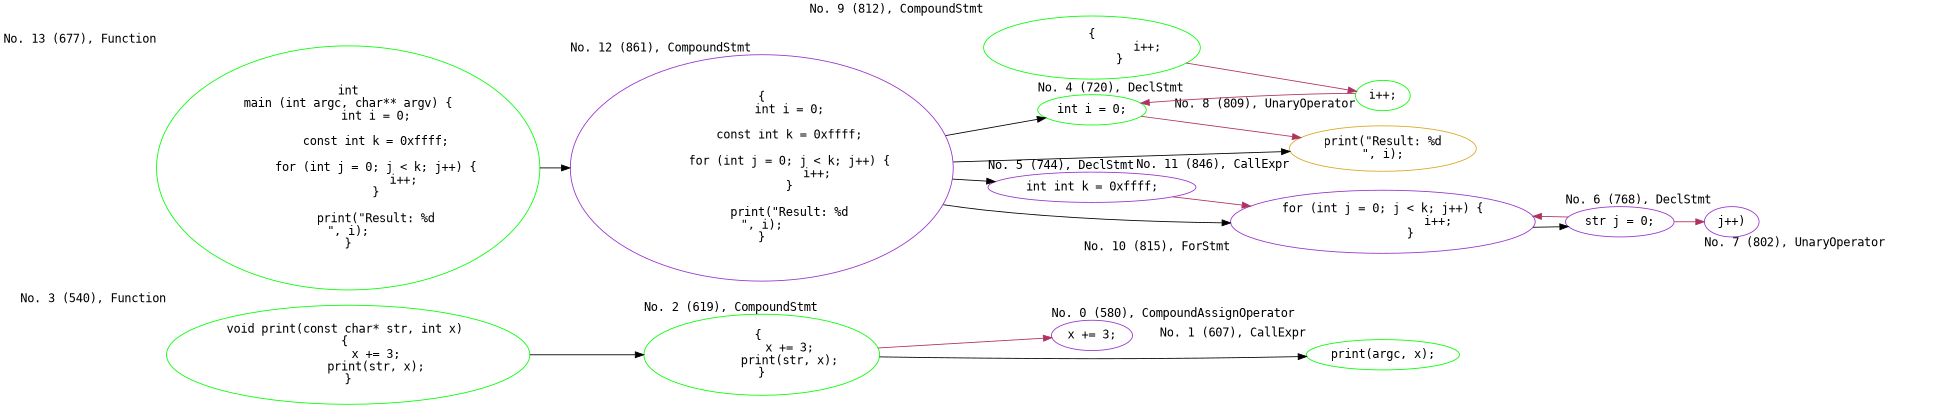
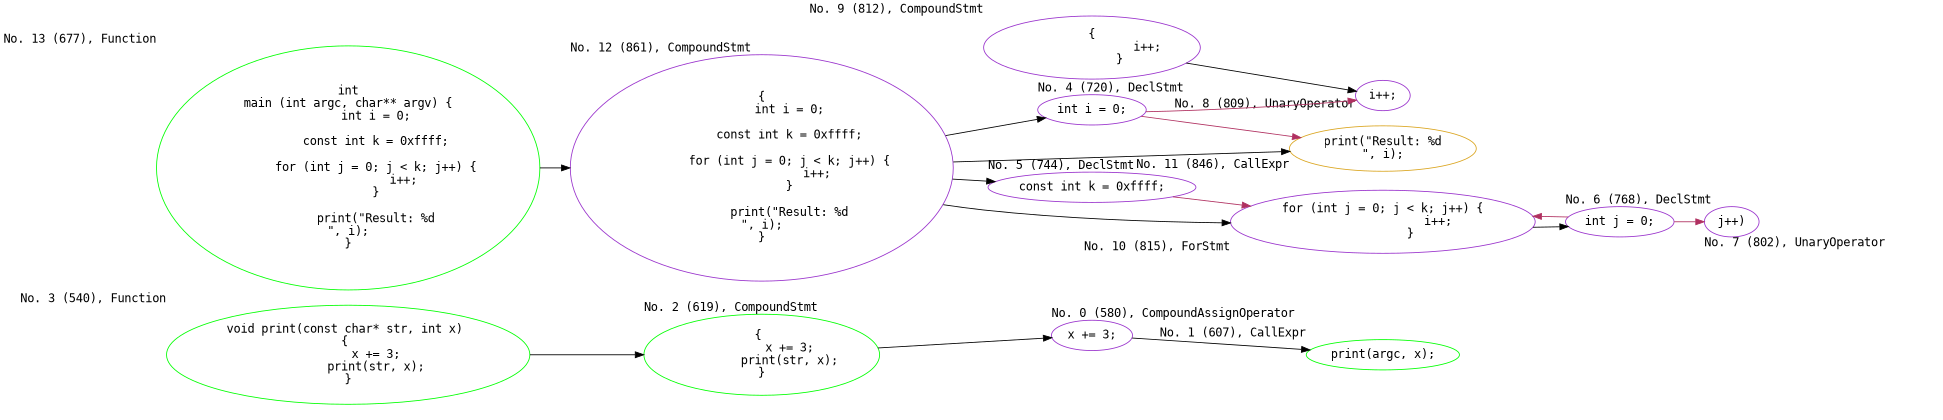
(1092, 48) -> (1092, 48)
(1267, 76) -> (1267, 76)
(1252, 96) -> (1247, 108)
(1383, 96) -> (1383, 96)
(1092, 110) -> (1092, 110)
(1092, 187) -> (1092, 187)
(1620, 222) -> (1620, 222)
(961, 343) -> (961, 343)
(1089, 359) -> (1217, 344)
